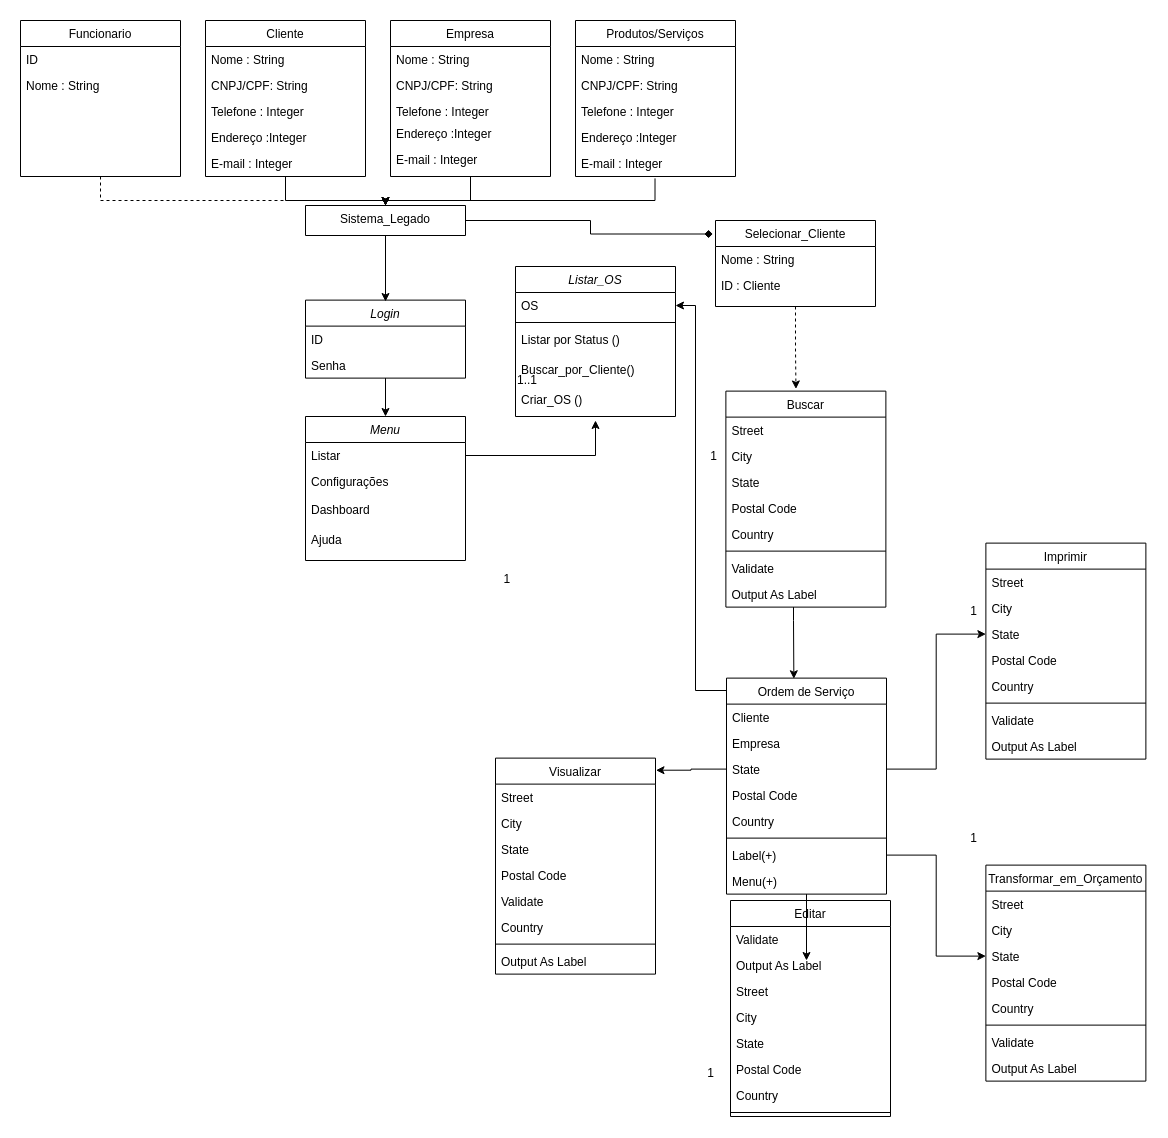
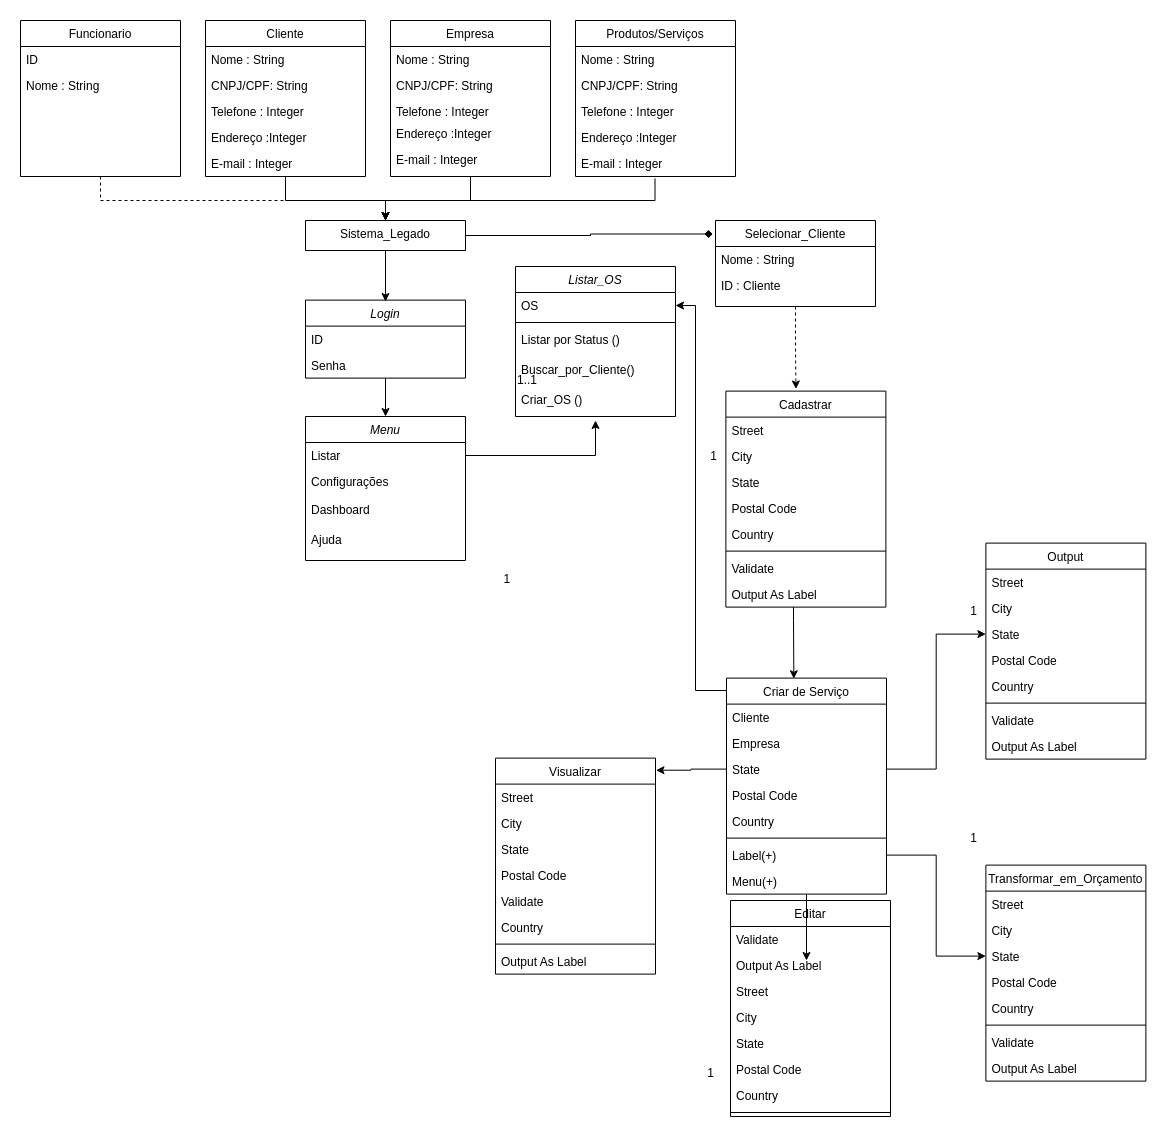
(386, 221) -> (386, 236)
(805, 405) -> (805, 405)
(1065, 557) -> (1065, 557)
(806, 692) -> (806, 692)
